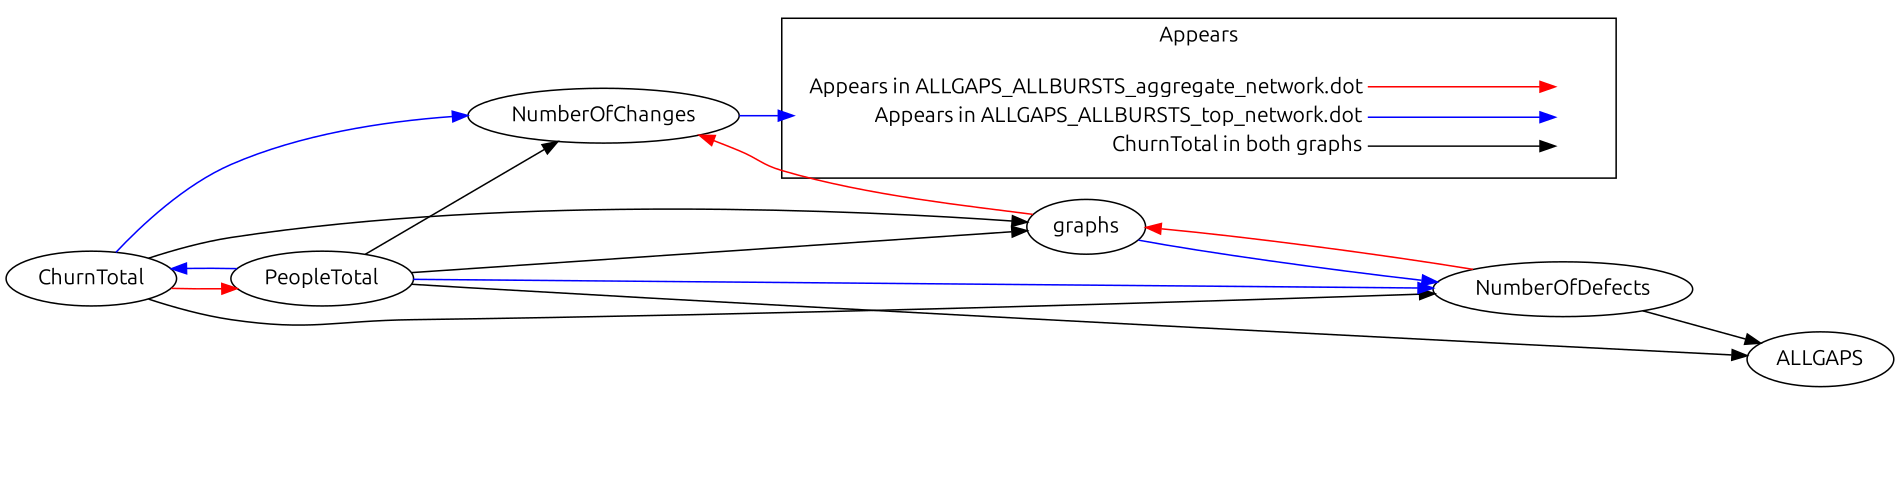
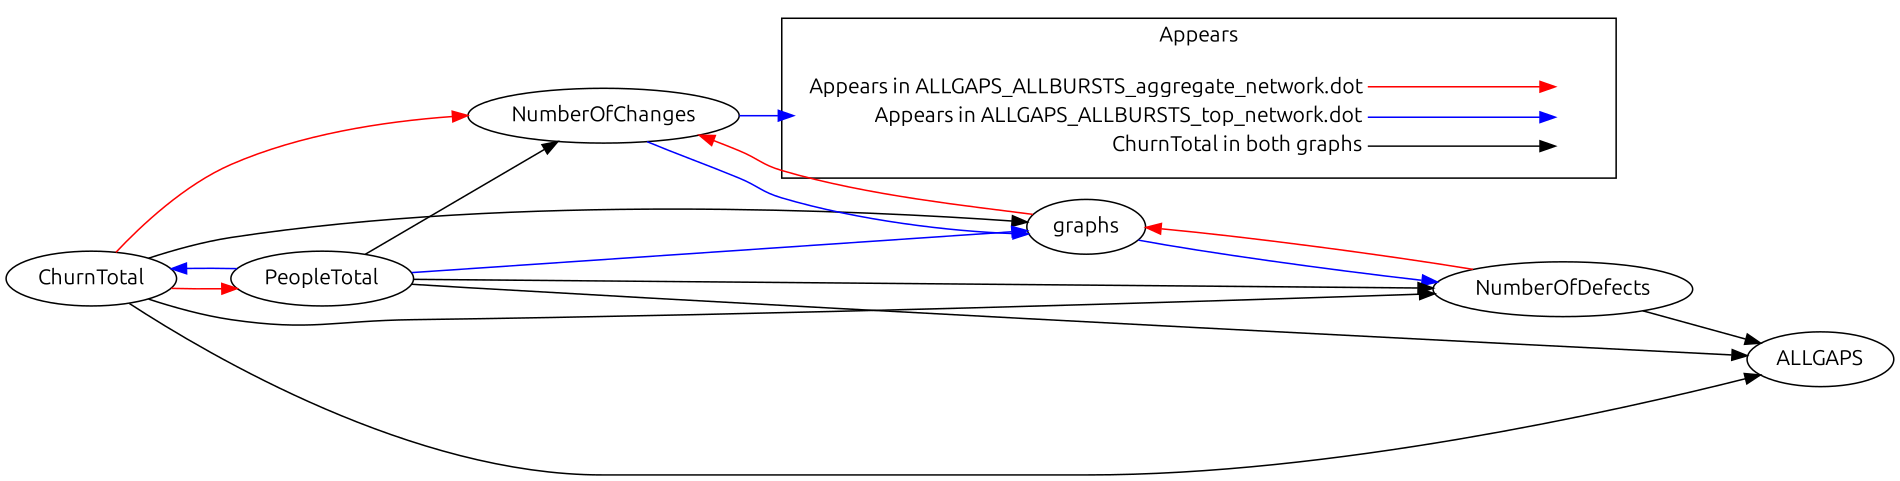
(269, 150) -> (269, 150)
none -> (788, 199)
(712, 252) -> (712, 252)
(916, 284) -> (916, 284)
none -> (923, 475)
